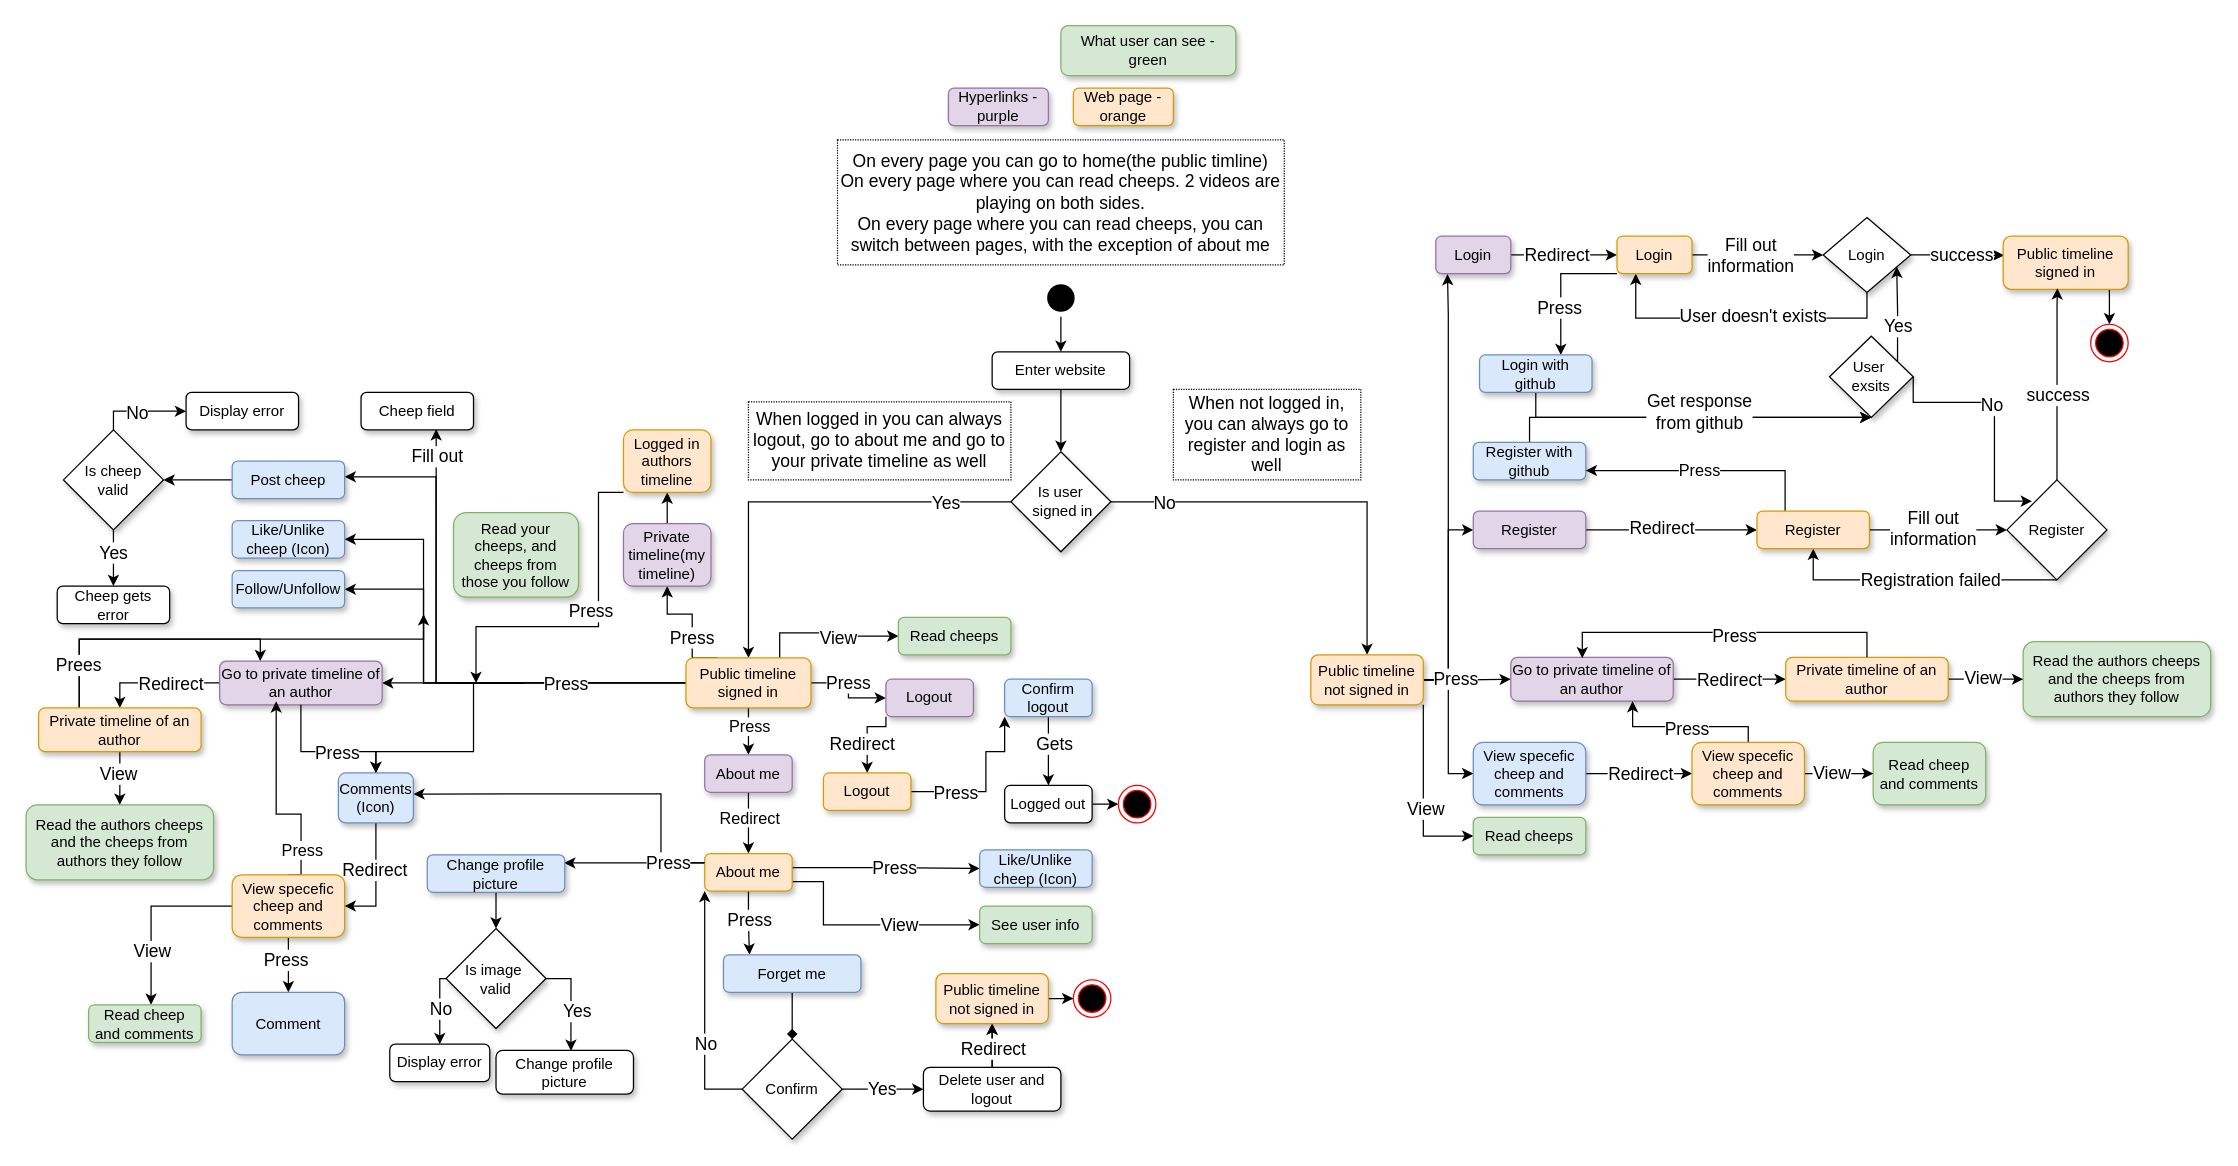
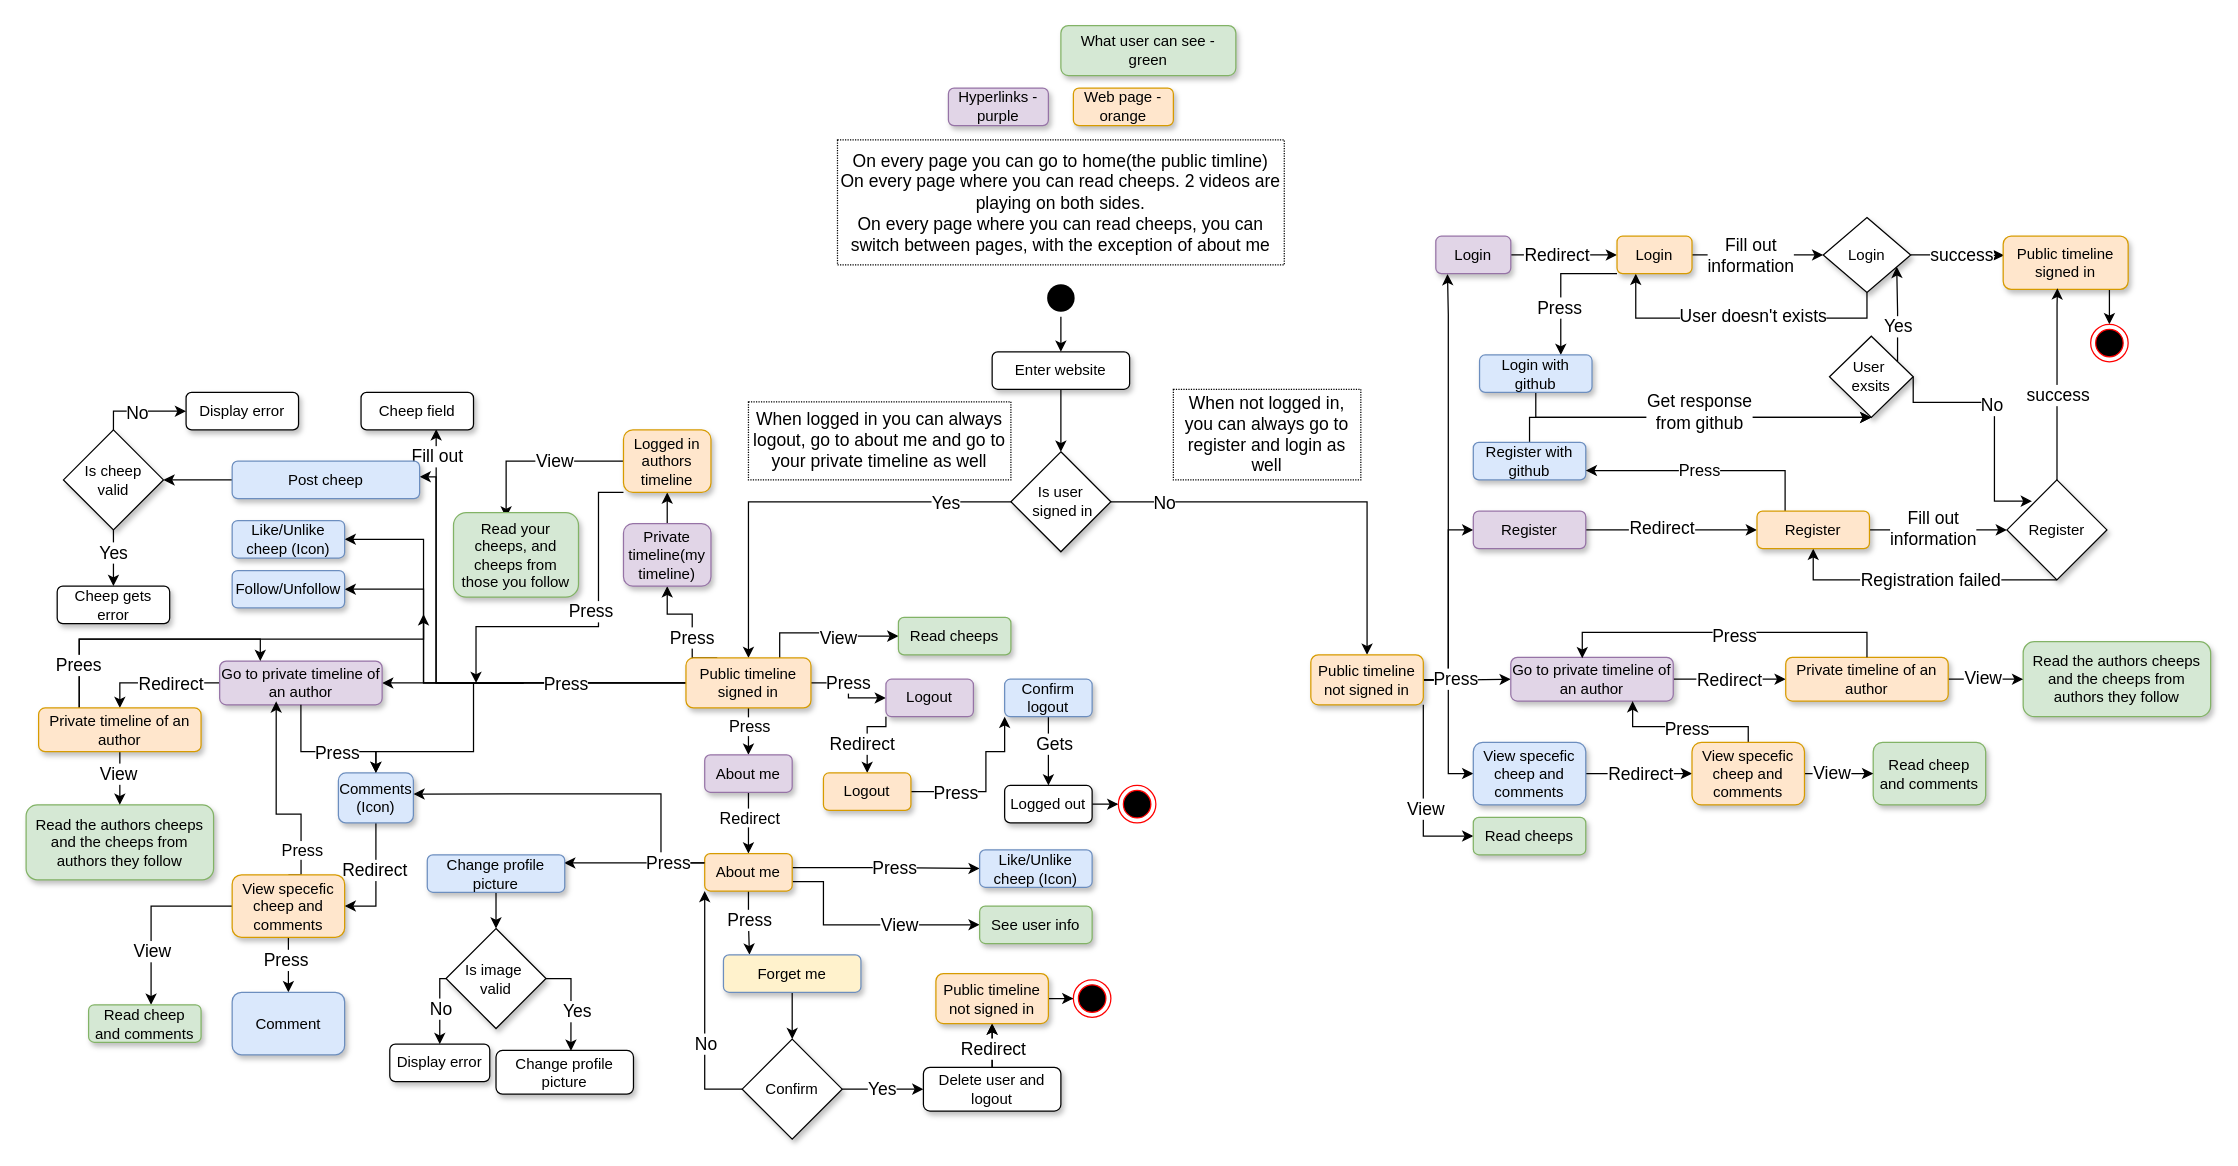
none -> (541, 461)
(288, 480) -> (325, 480)
(792, 974) -> (792, 974)
(792, 1028) -> (792, 1029)
